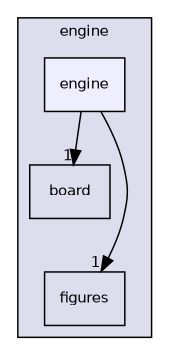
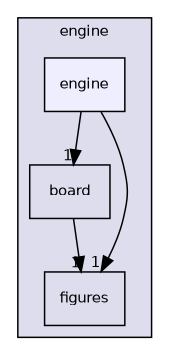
none -> (76, 238)
